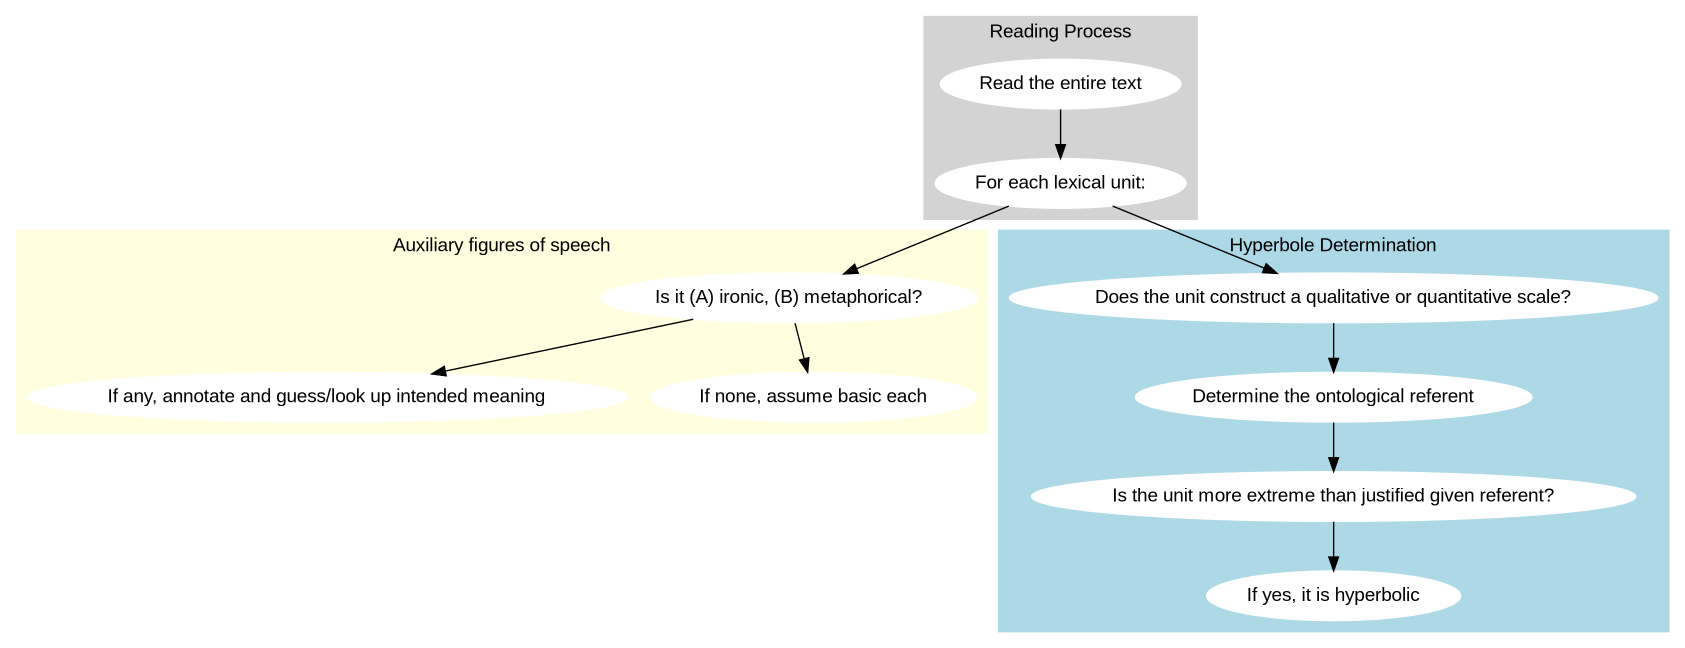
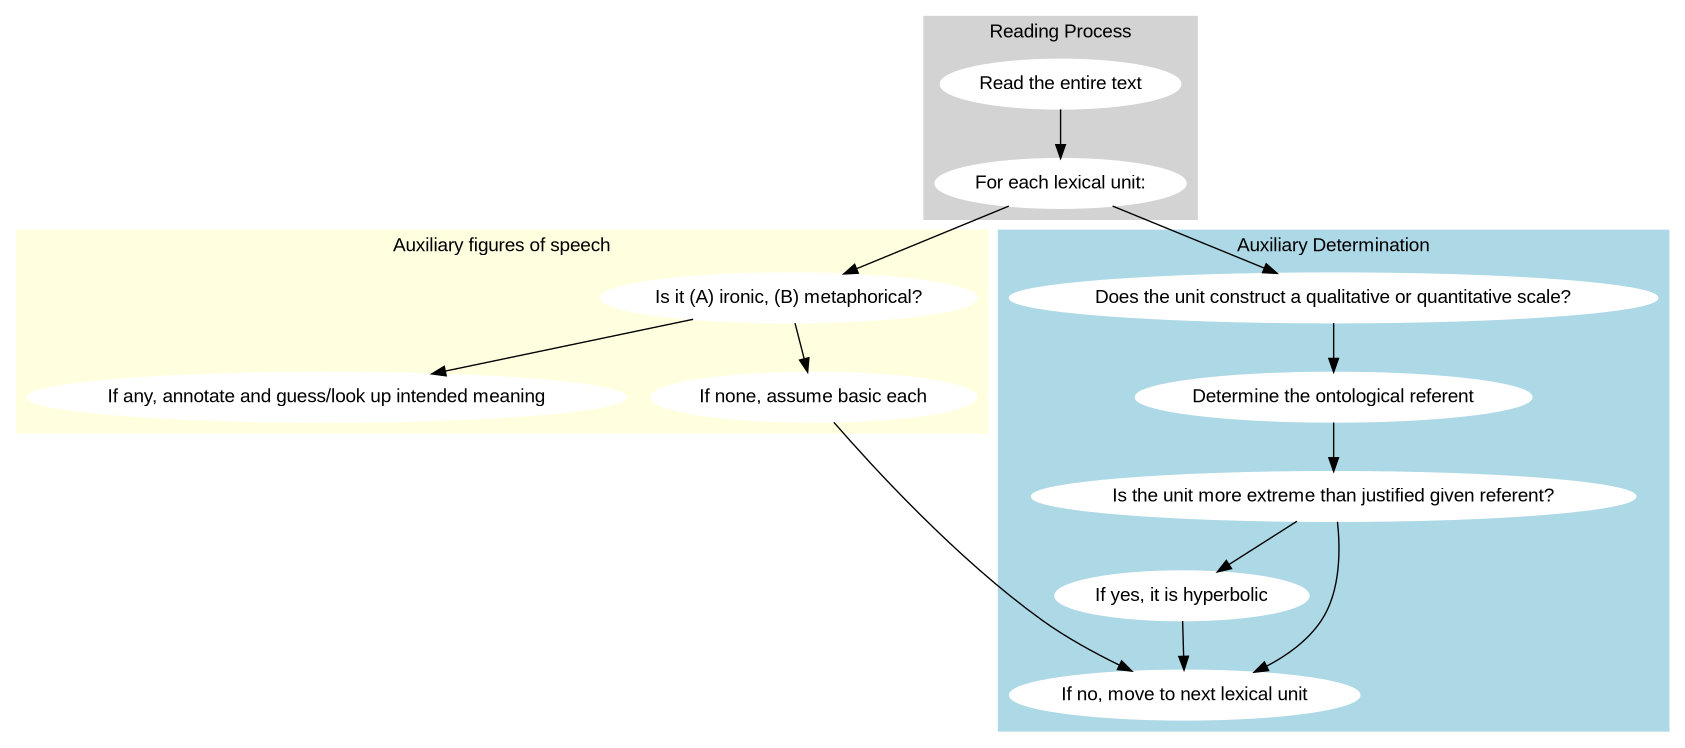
(1334, 246) -> (1334, 246)
none -> (1185, 695)
